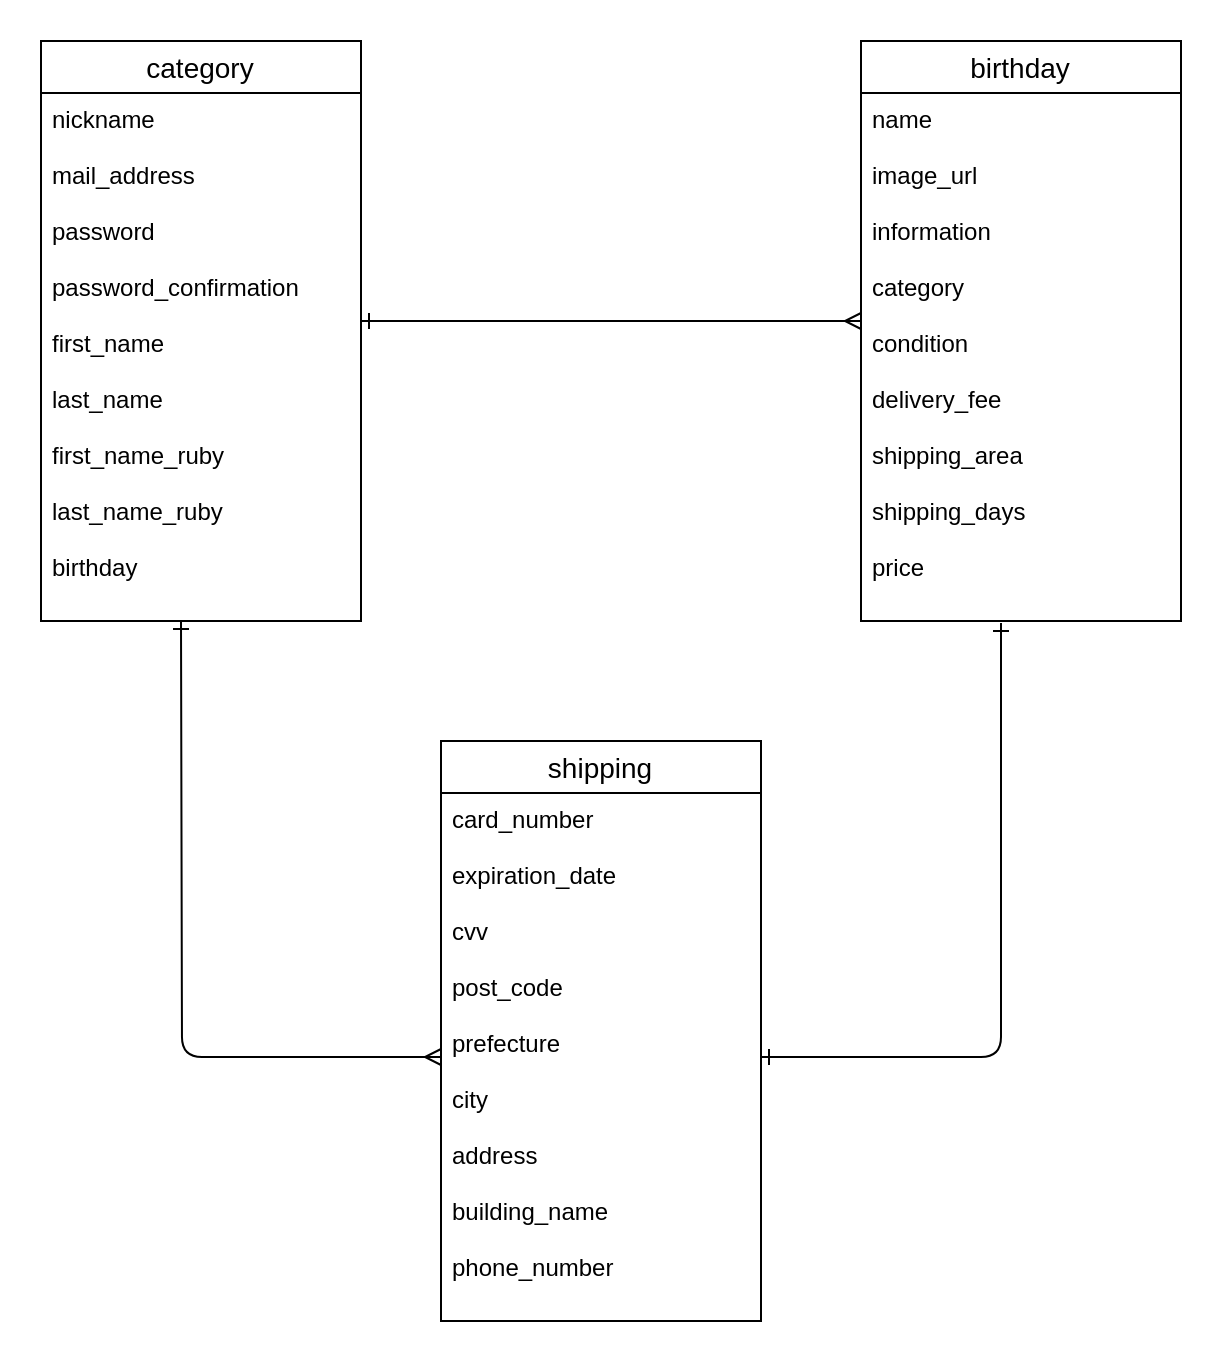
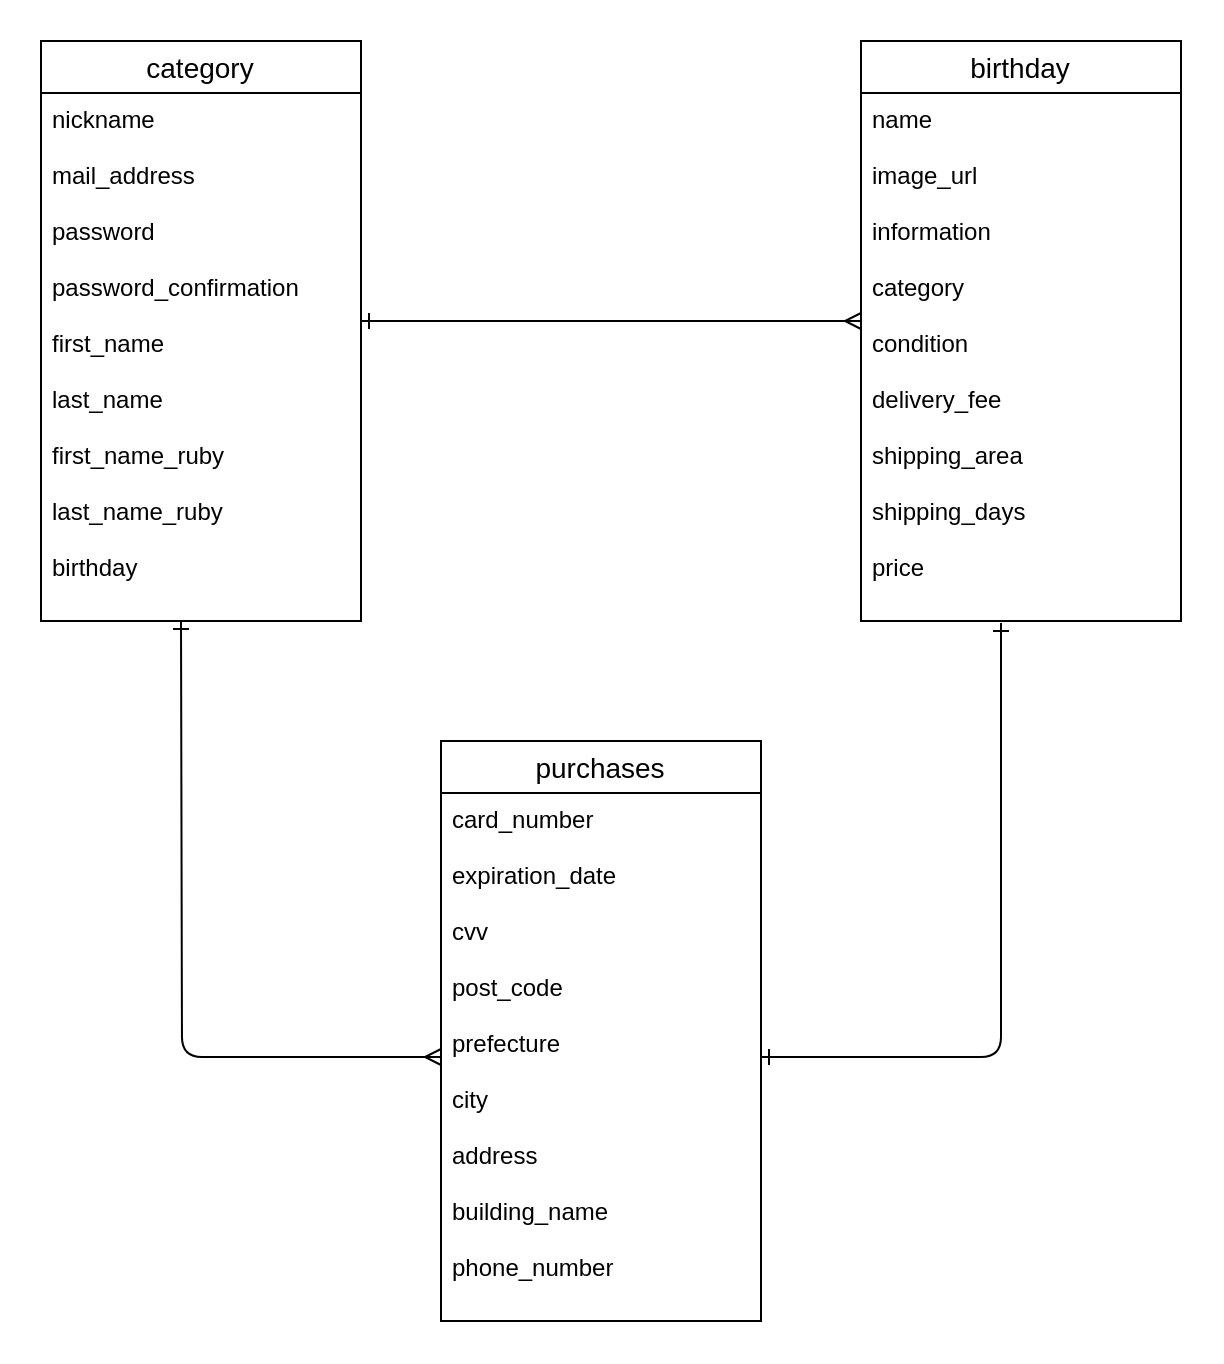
(600, 769) -> (600, 769)
